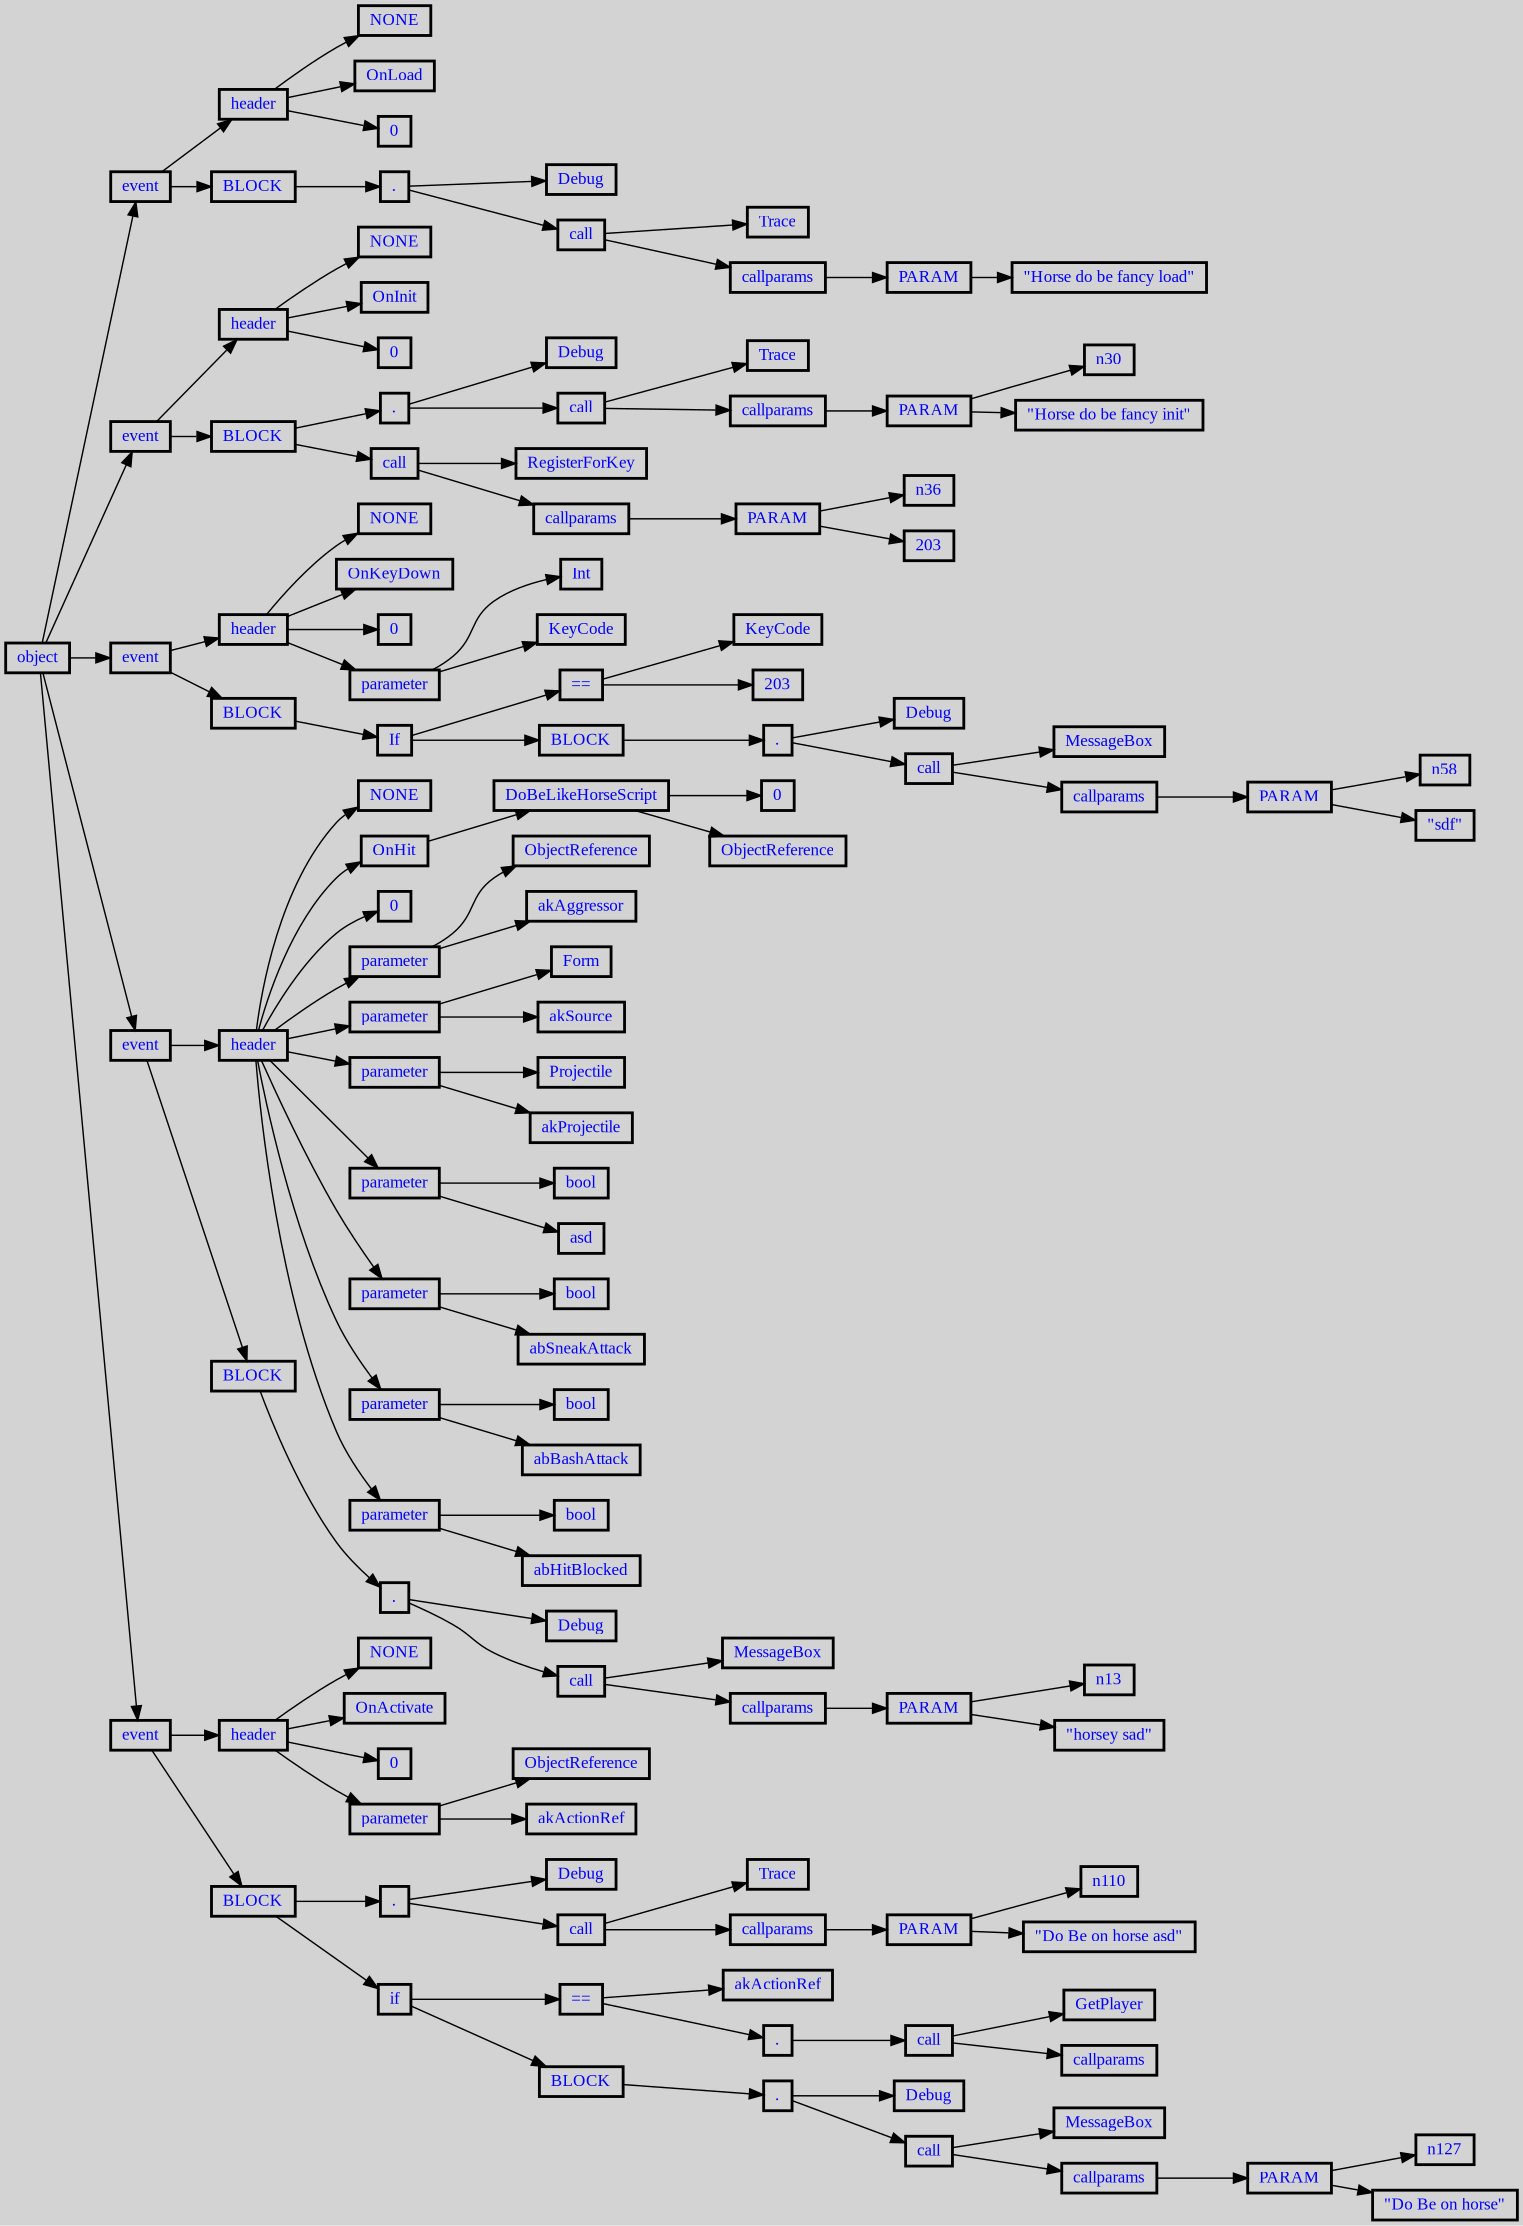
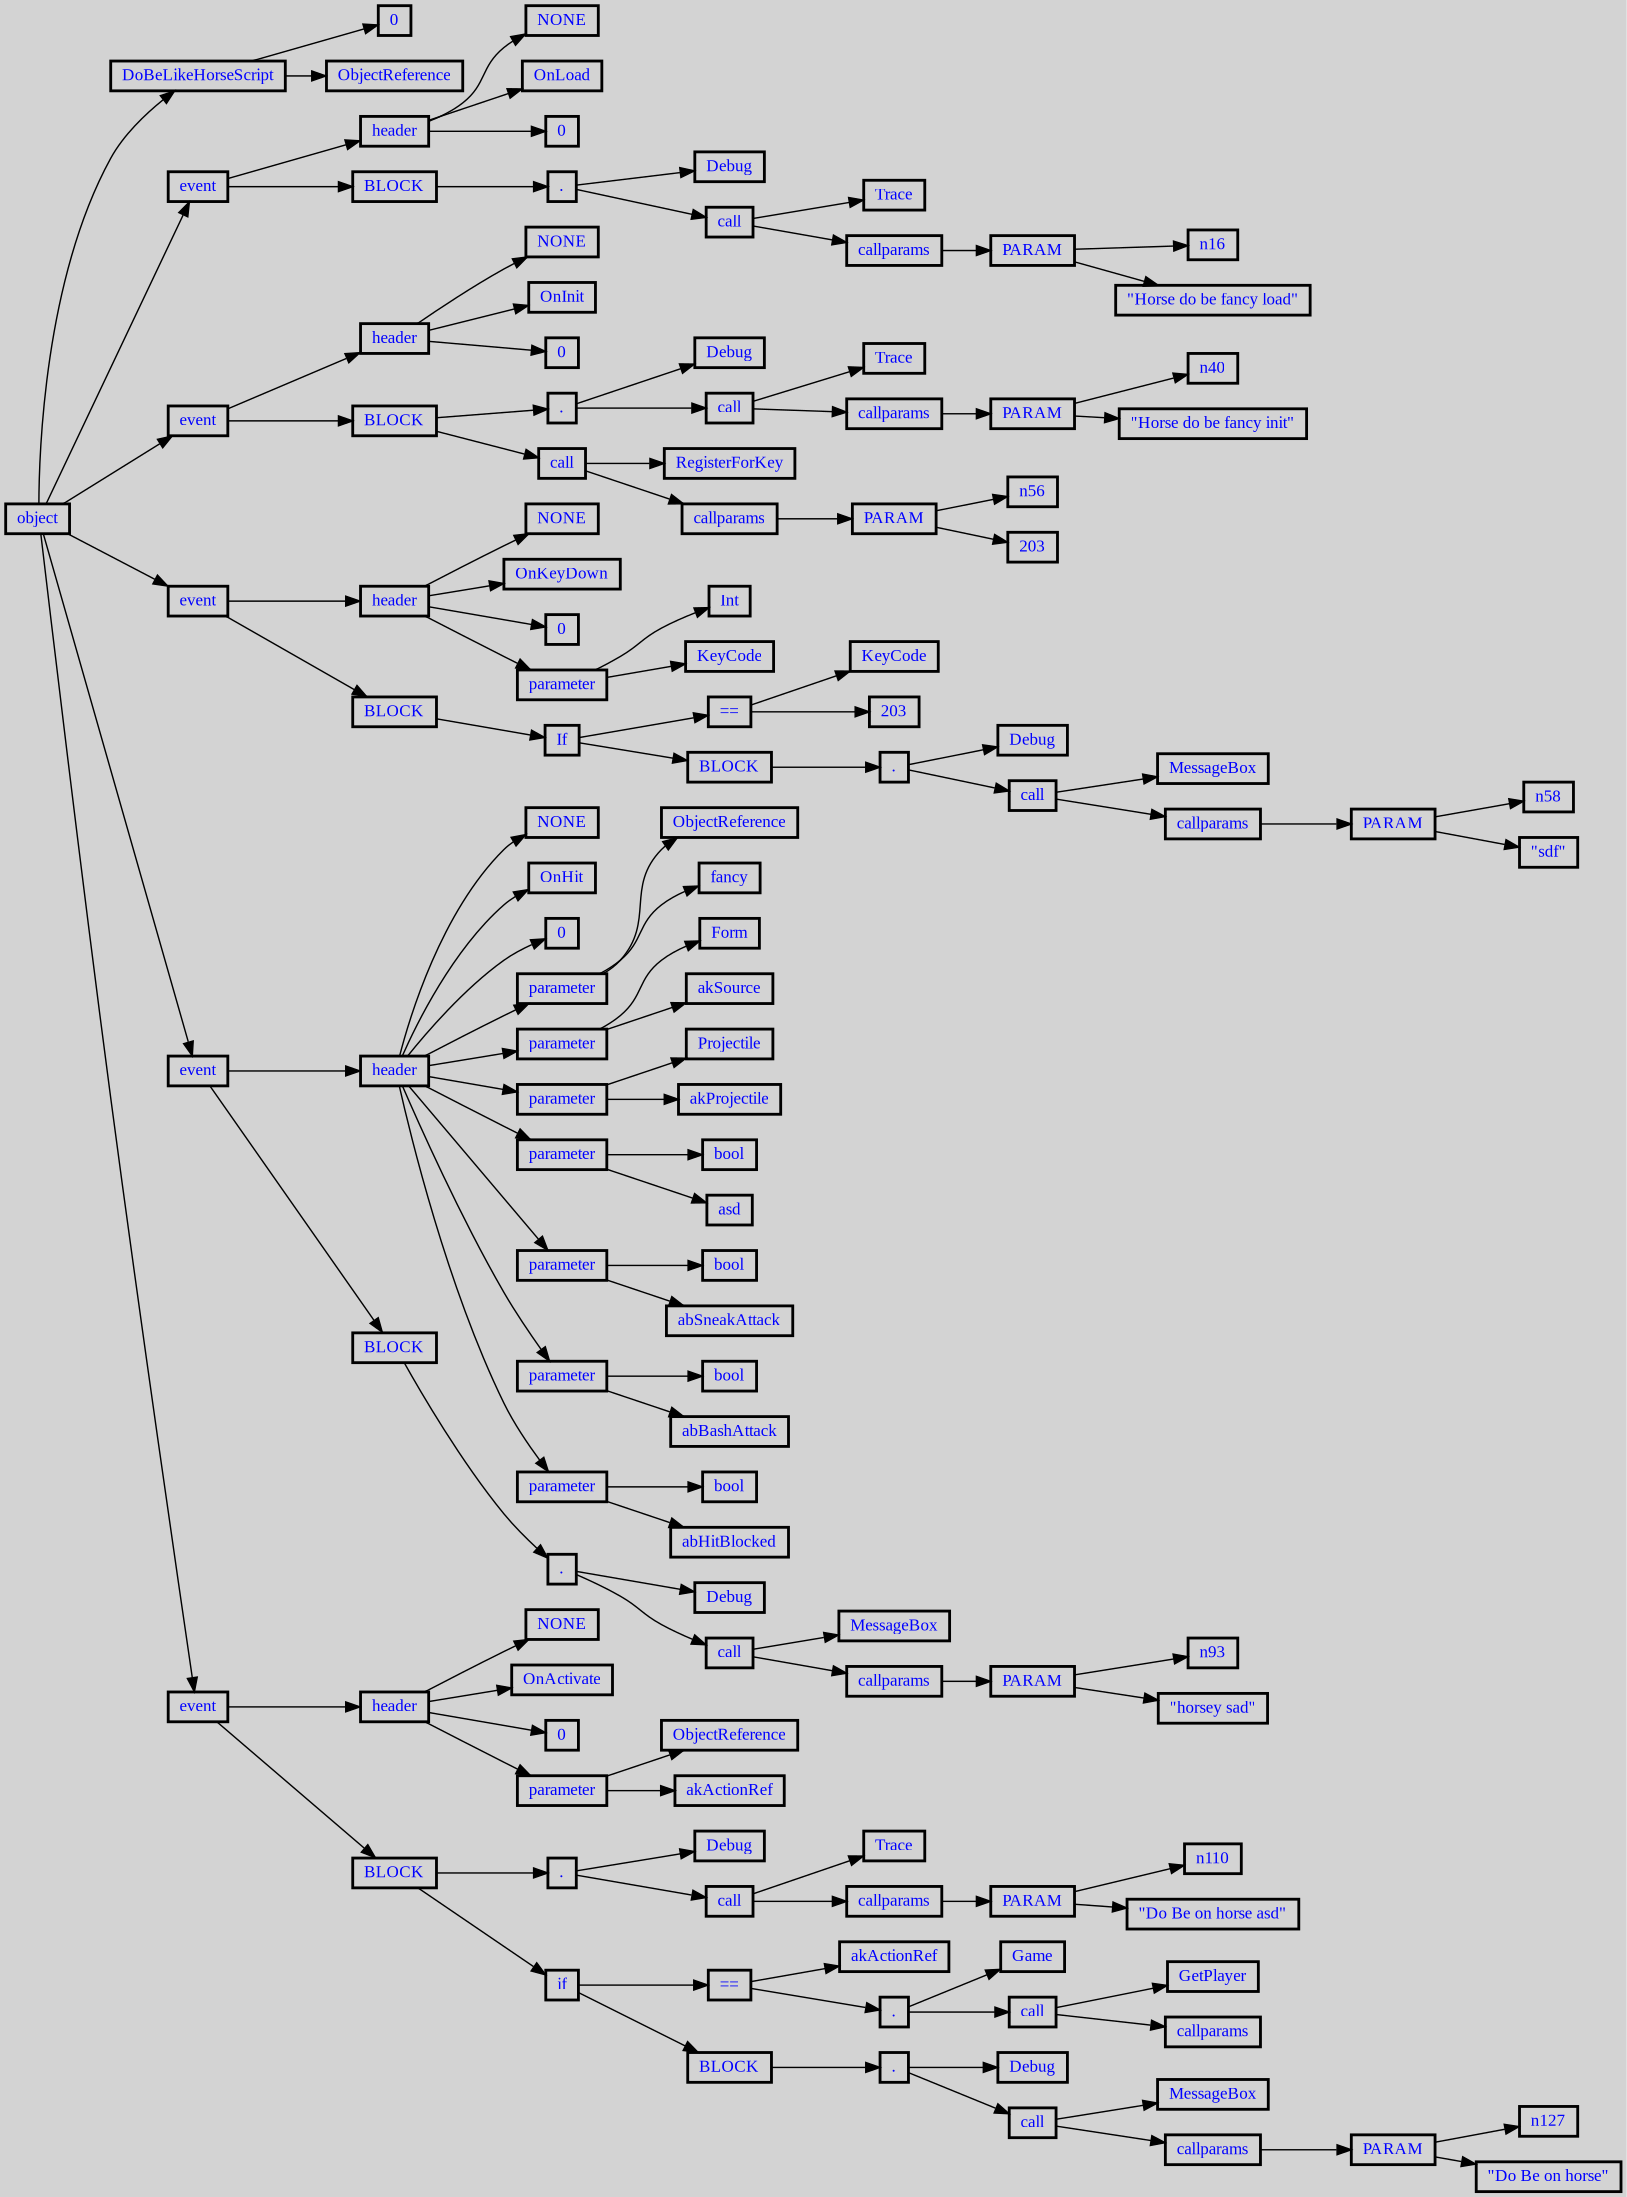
none -> (1213, 245)
(1109, 360) -> (1213, 368)
(929, 490) -> (1033, 492)
(472, 828) -> (64, 288)
(581, 906) -> (730, 878)
(1109, 1680) -> (1213, 1653)
none -> (1033, 1957)
